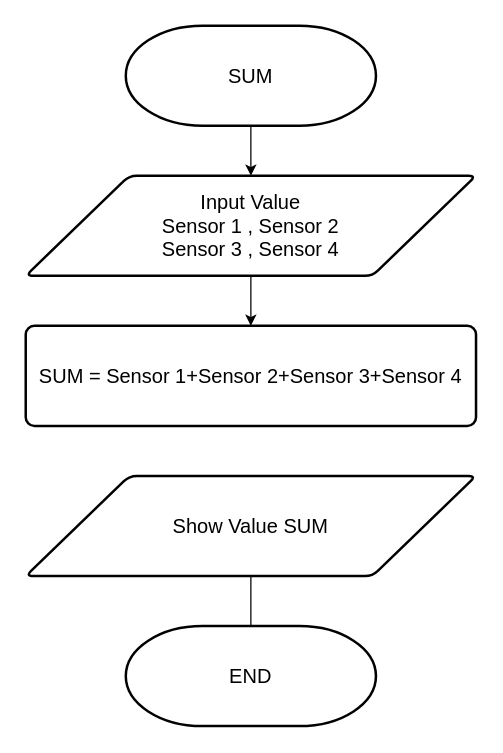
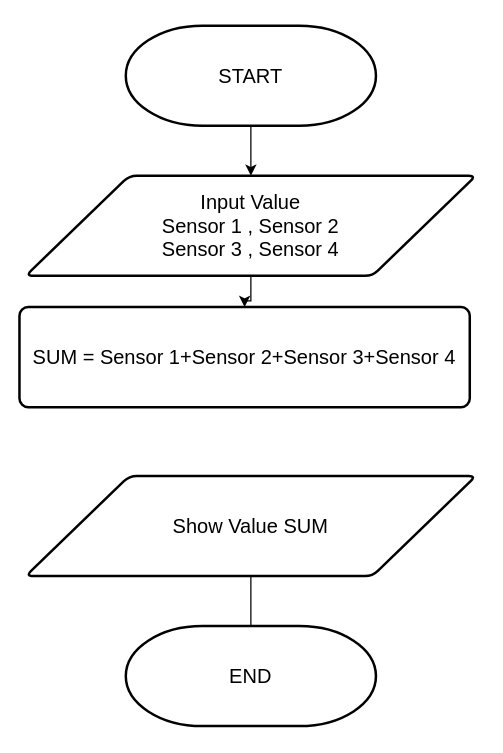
(251, 76) -> (251, 76)
(251, 376) -> (244, 357)
